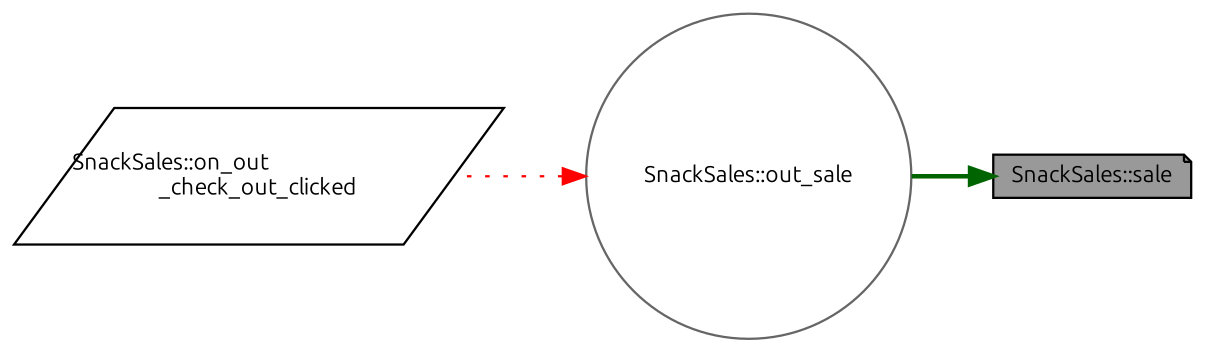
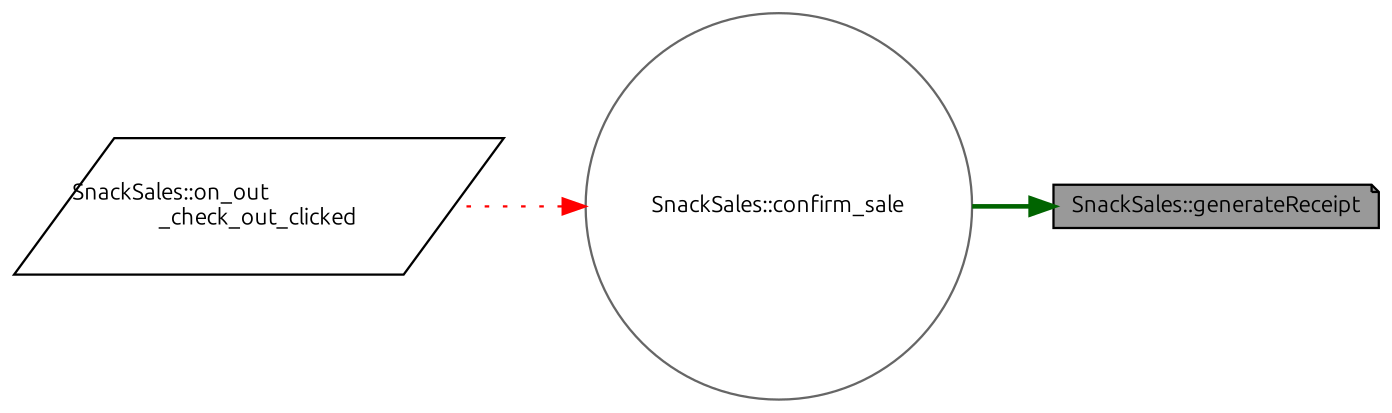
(749, 176) -> (779, 206)
(1092, 176) -> (1216, 206)
